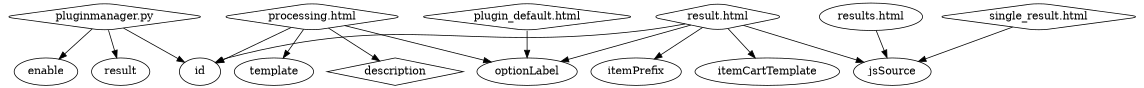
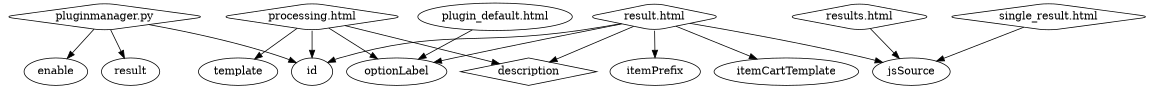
(527, 17) -> (495, 17)
(871, 17) -> (860, 17)
none -> (595, 43)
